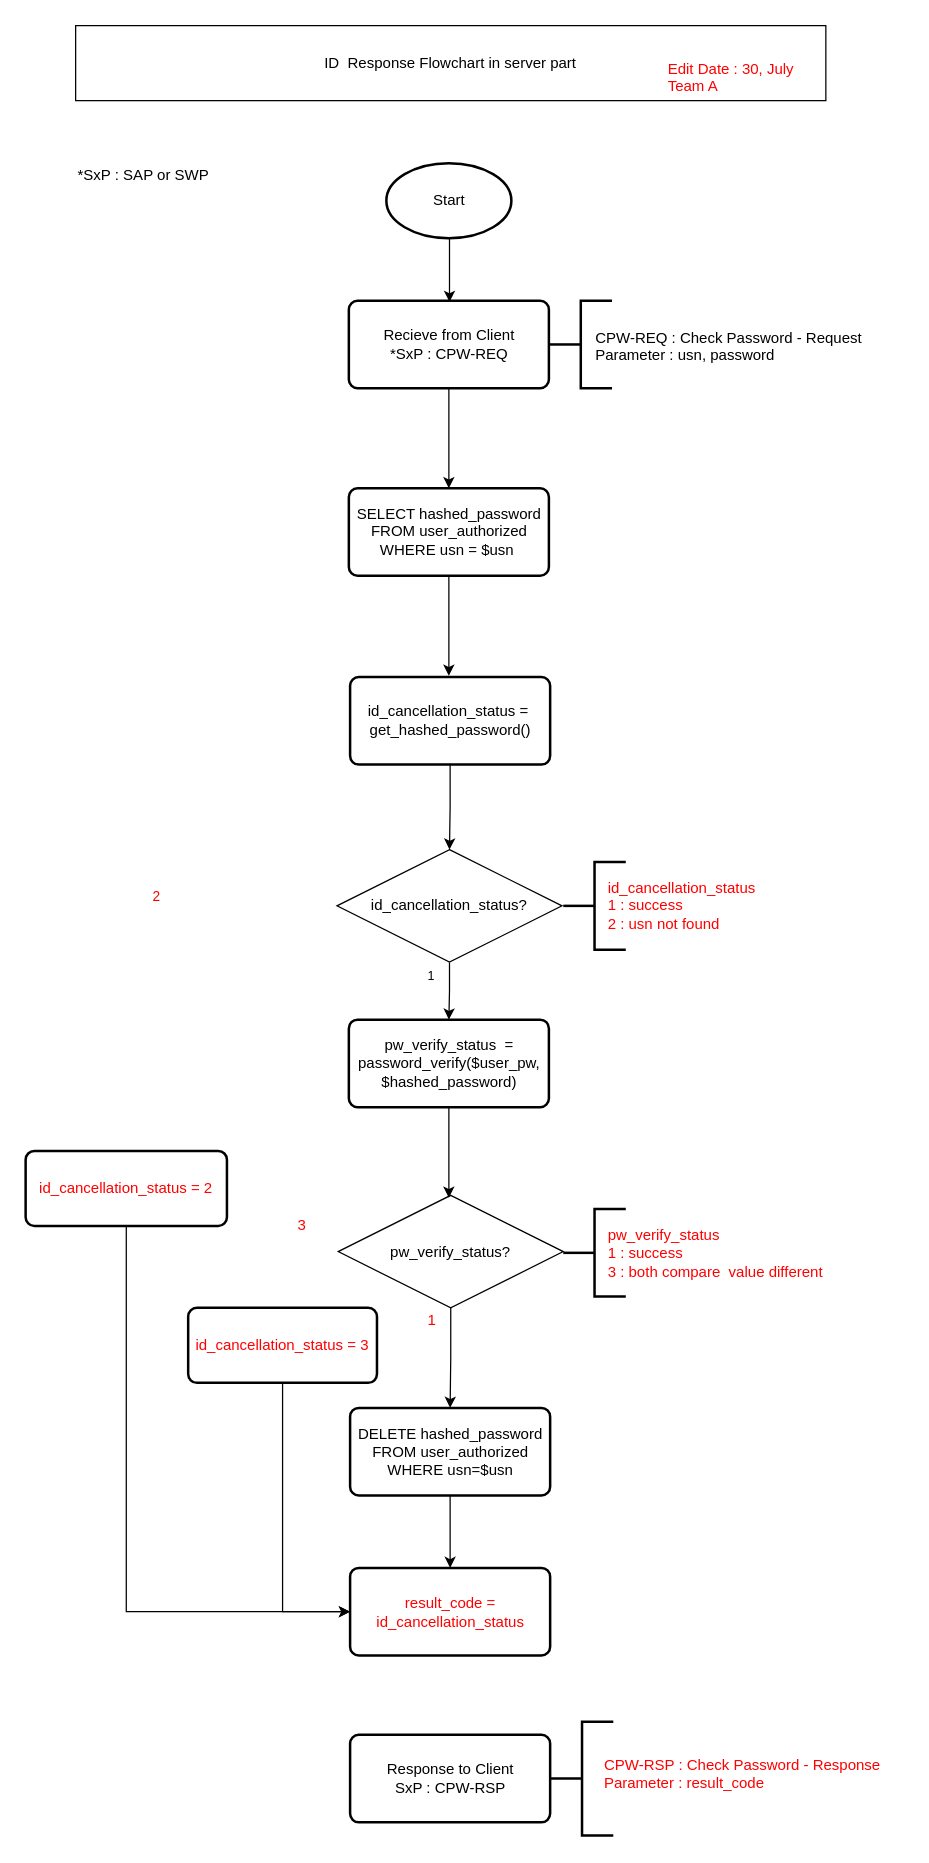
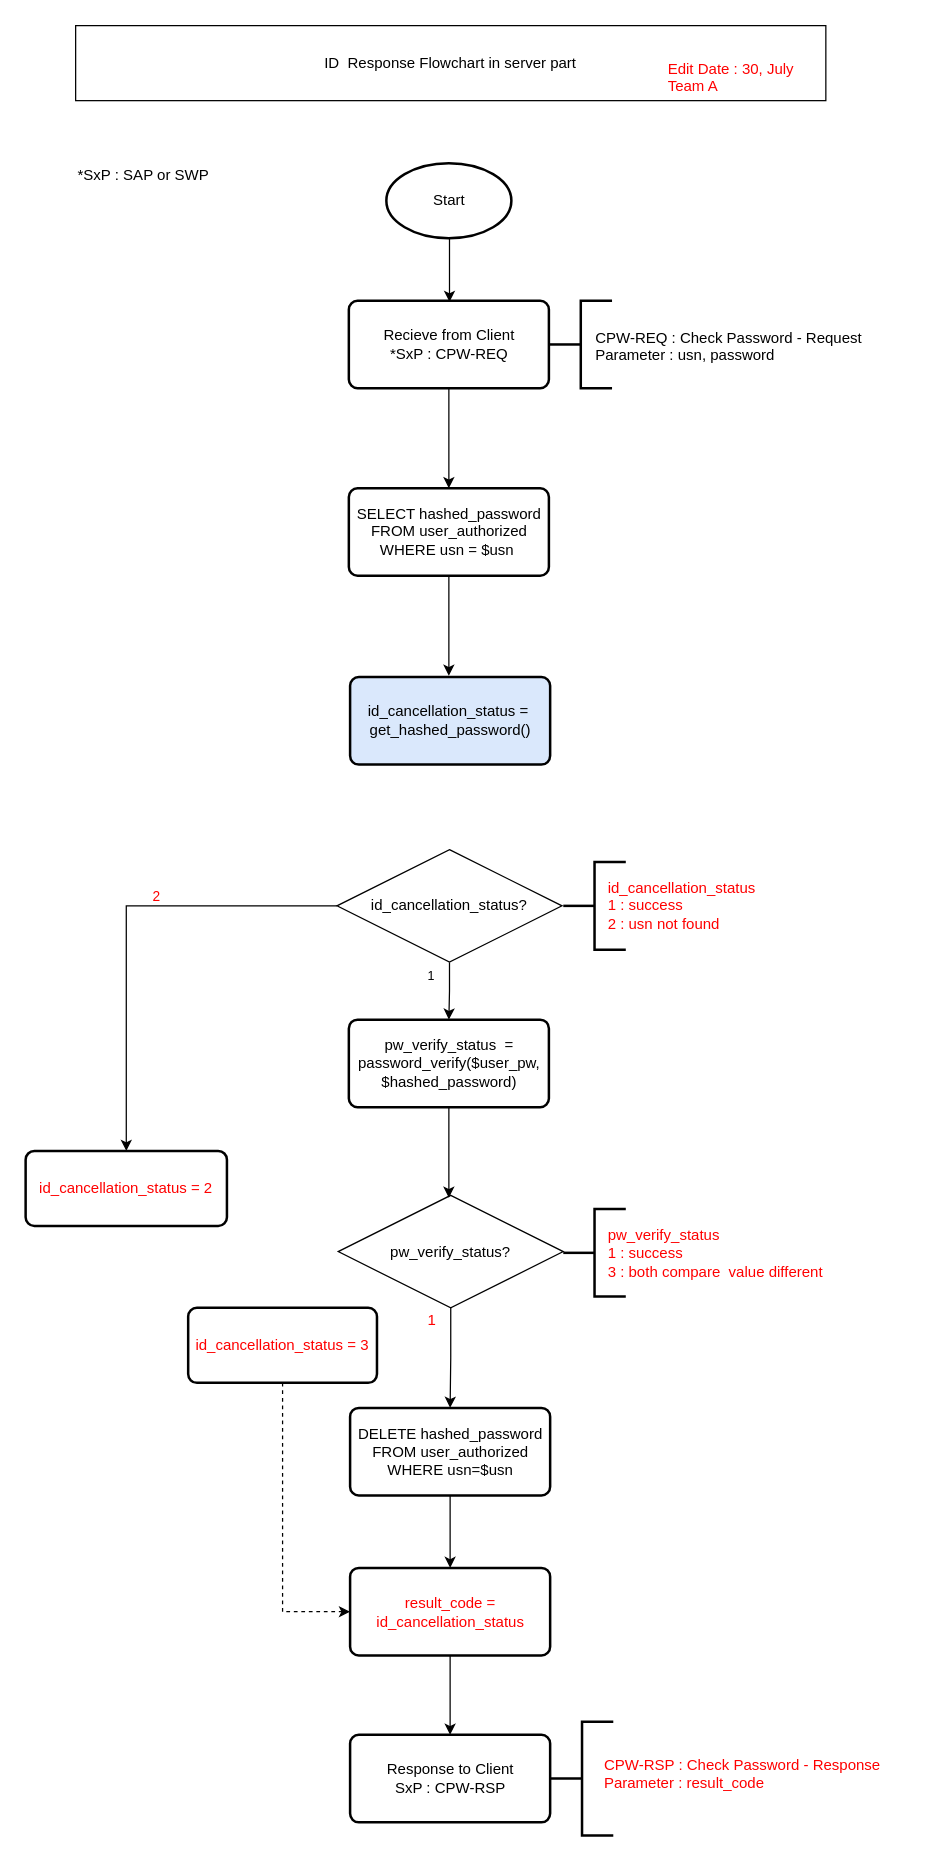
(450, 721) -> (450, 721)
(450, 803) -> none
none -> (126, 919)
(308, 1225) -> none
(126, 1495) -> none
(283, 1497) -> (283, 1497)
none -> (450, 1690)
